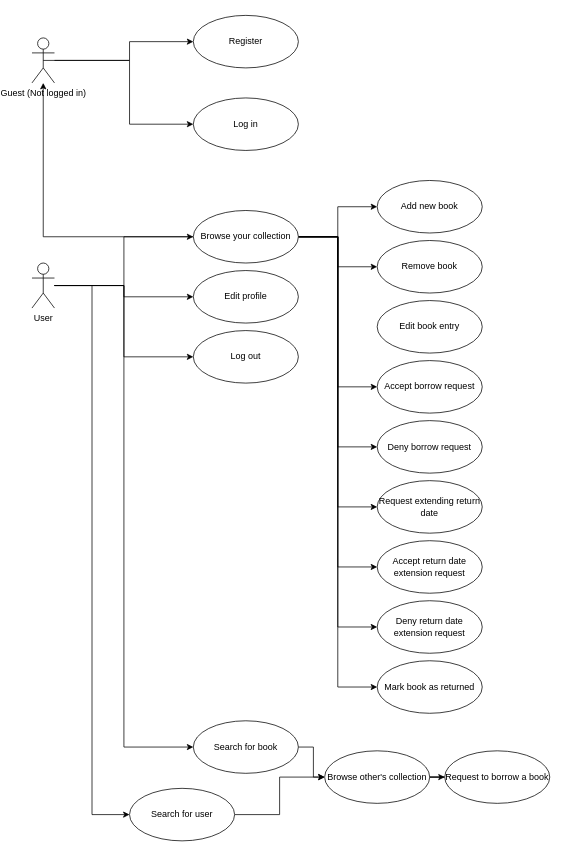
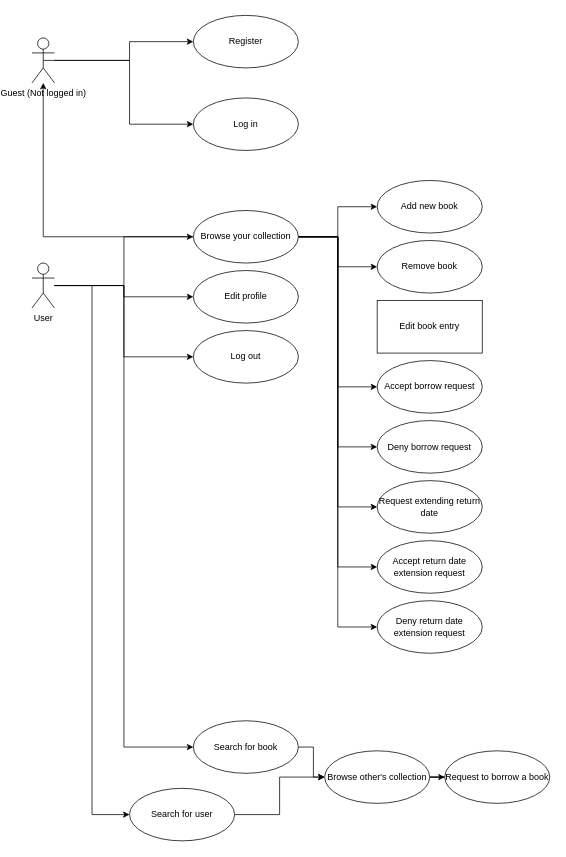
(429, 327) -> (429, 327)
(338, 658) -> none
(429, 687) -> none
